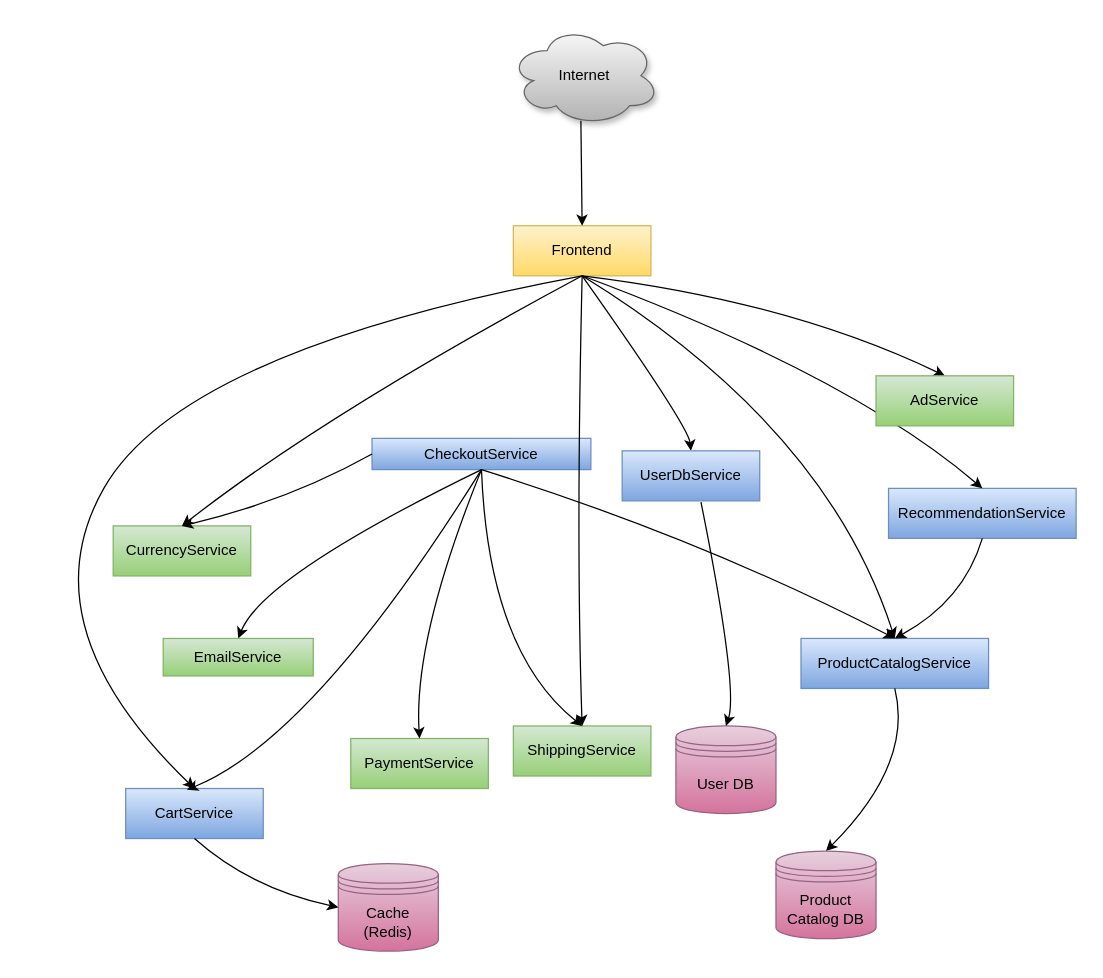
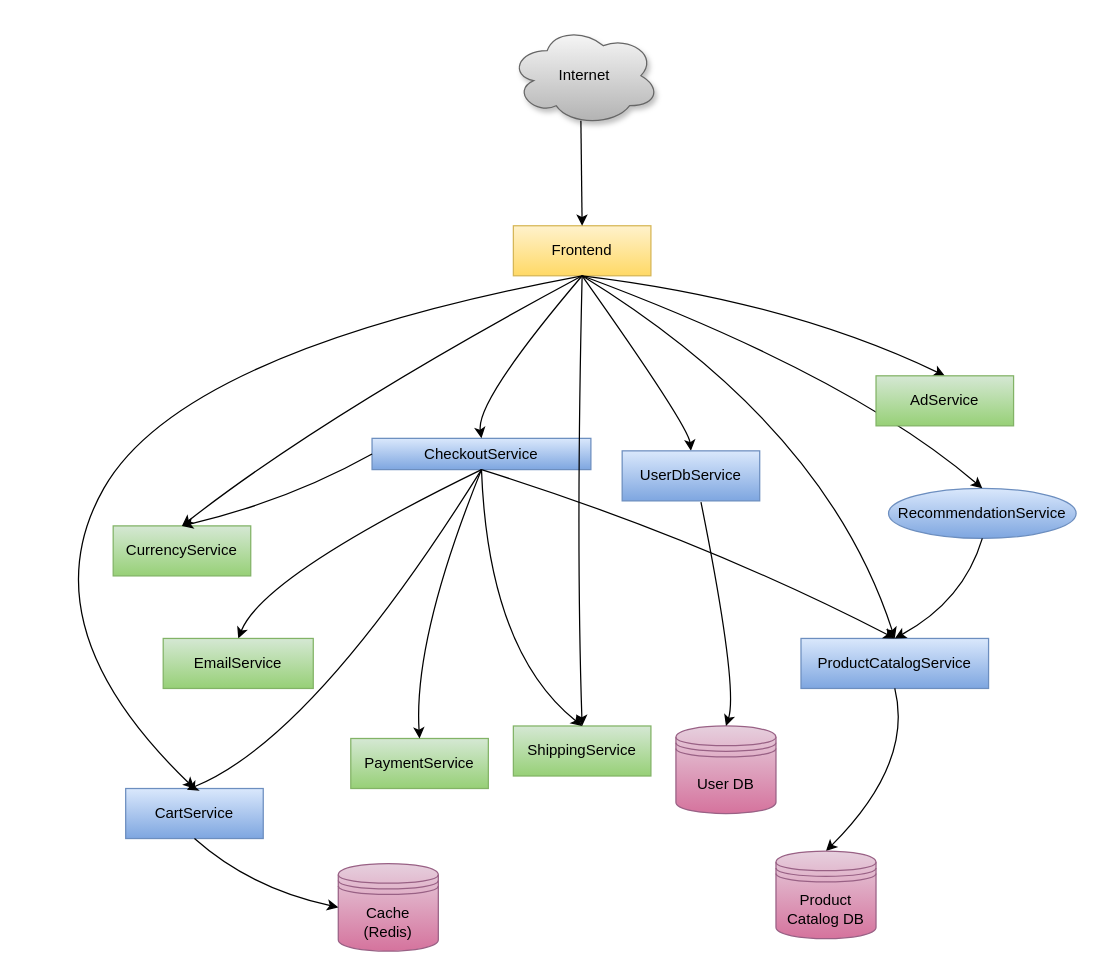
none -> (523, 350)
(982, 513) -> (982, 513)
(238, 657) -> (238, 663)
